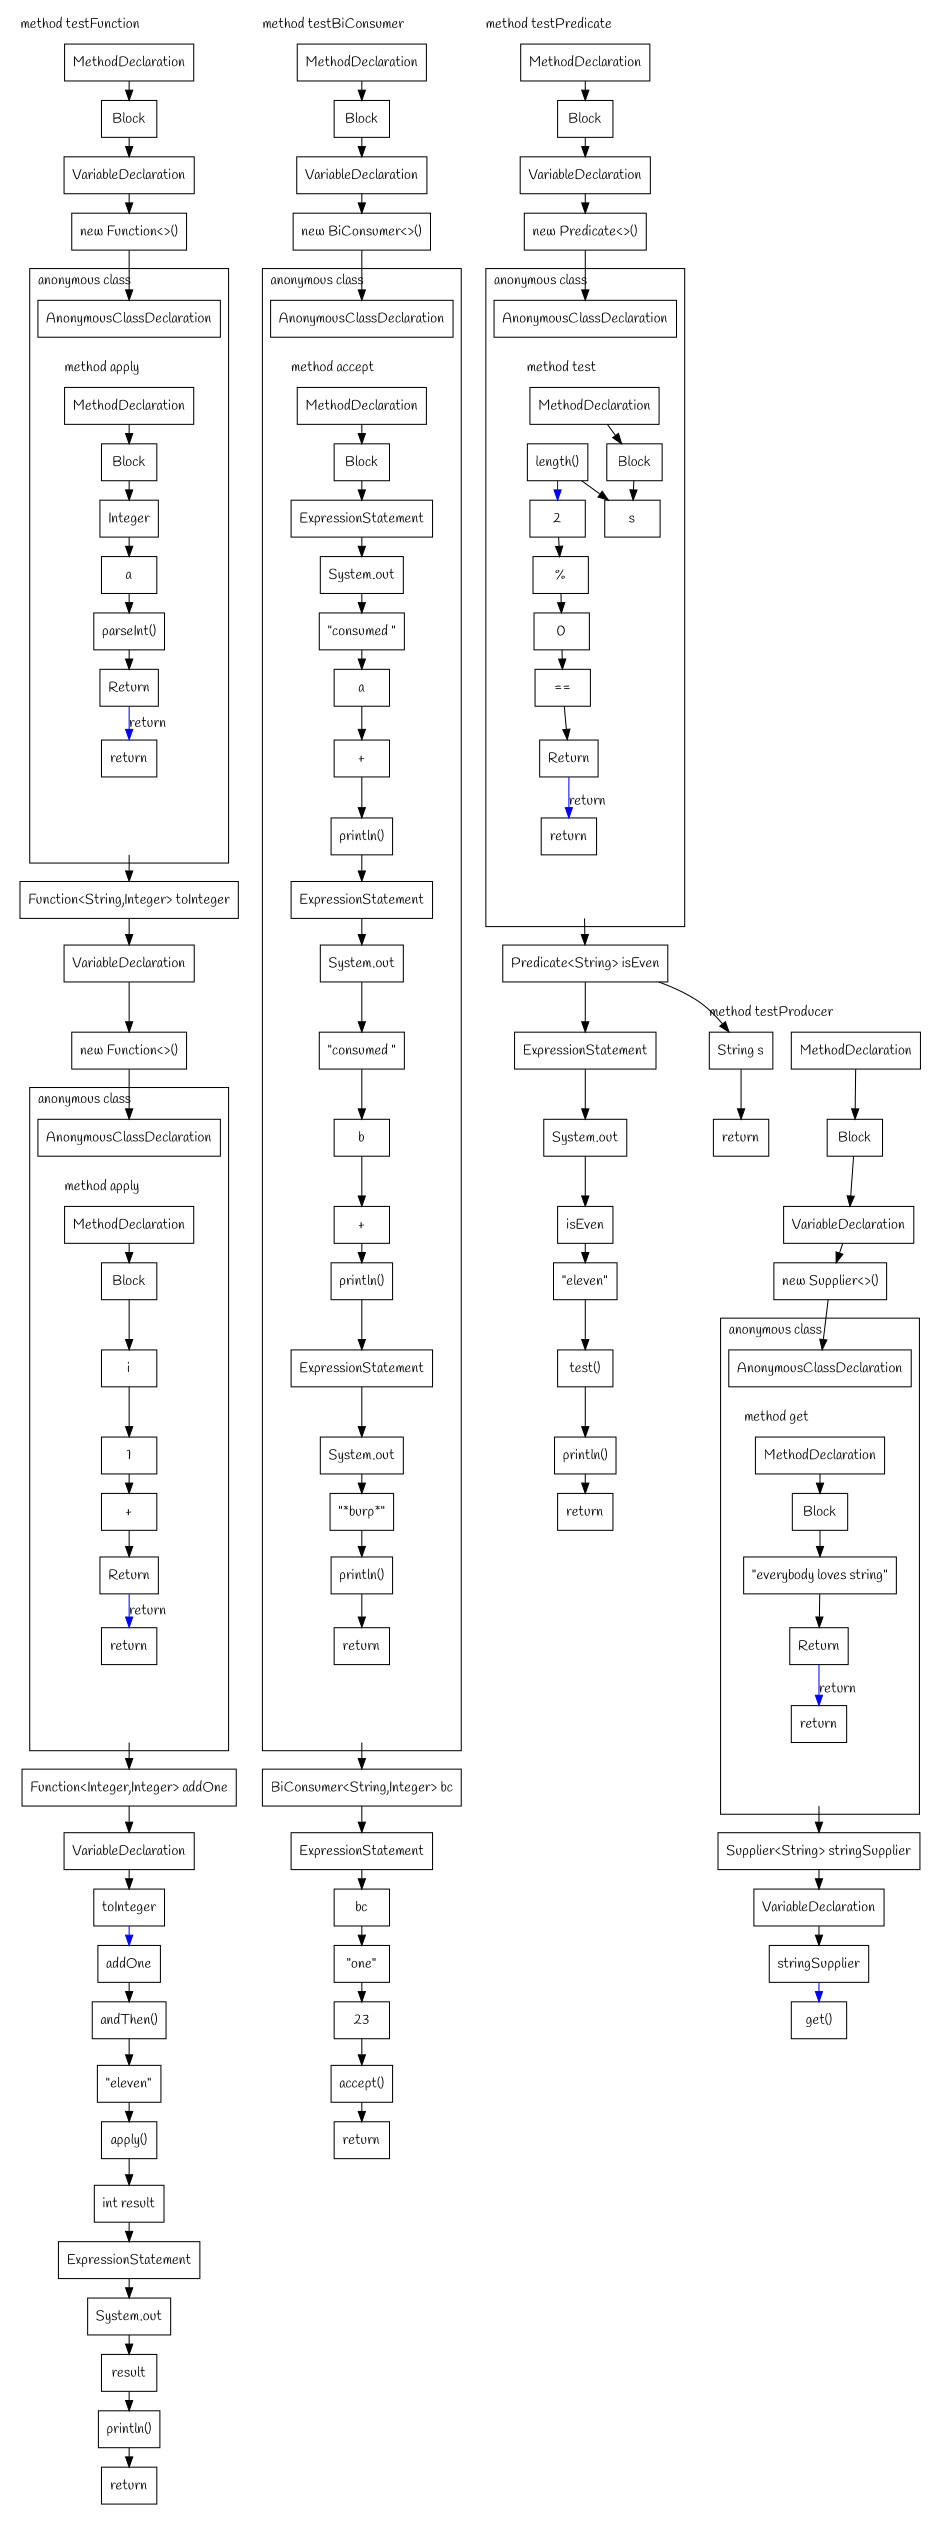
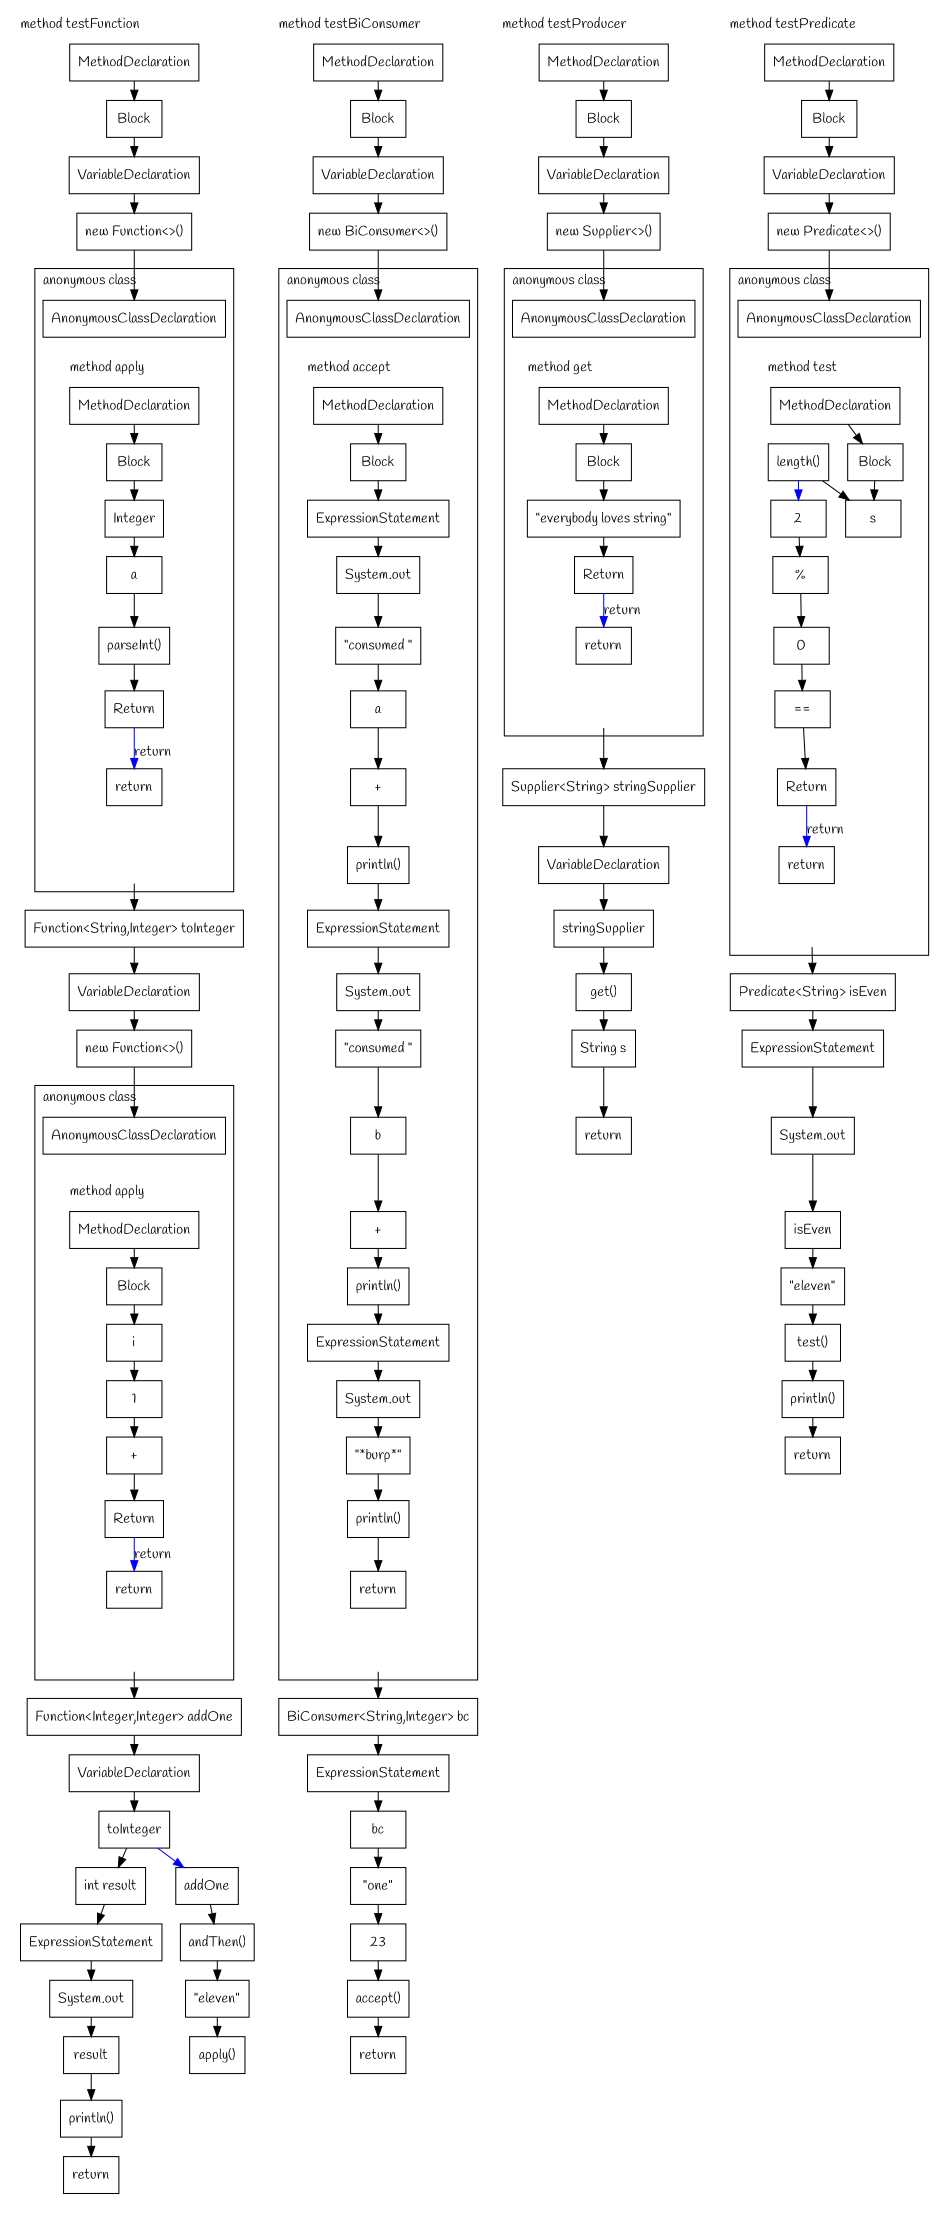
(685, 994) -> (604, 1015)
(819, 1987) -> (604, 955)
(129, 2167) -> (125, 1853)
